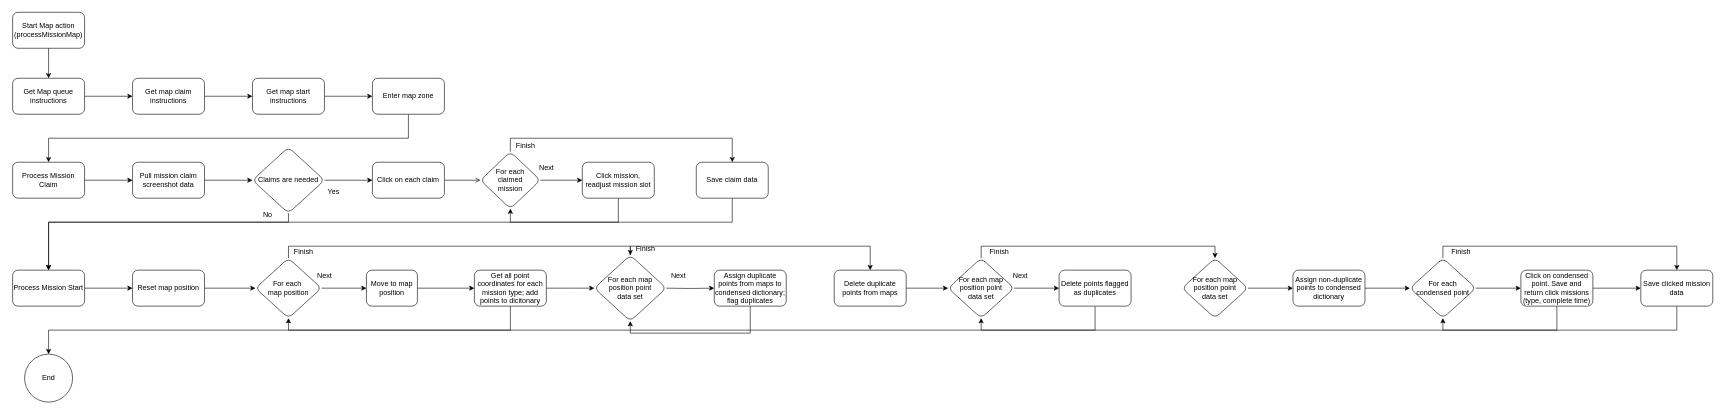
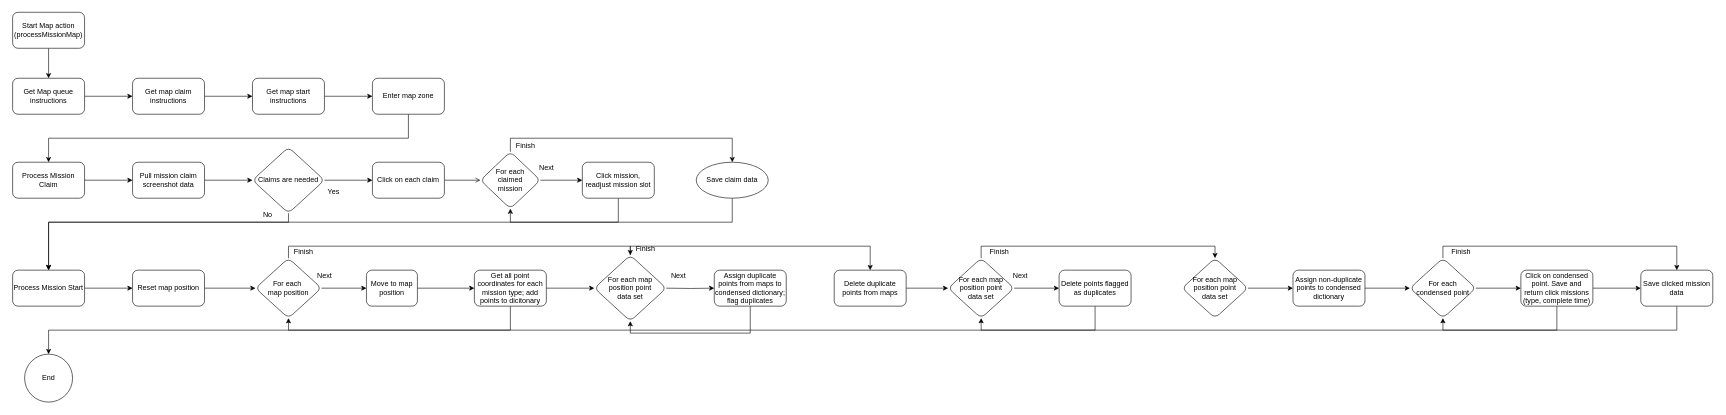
(732, 180) -> (732, 180)
